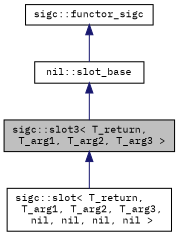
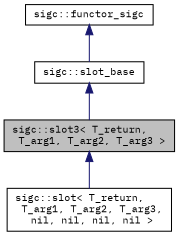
(89, 72) -> (89, 72)
